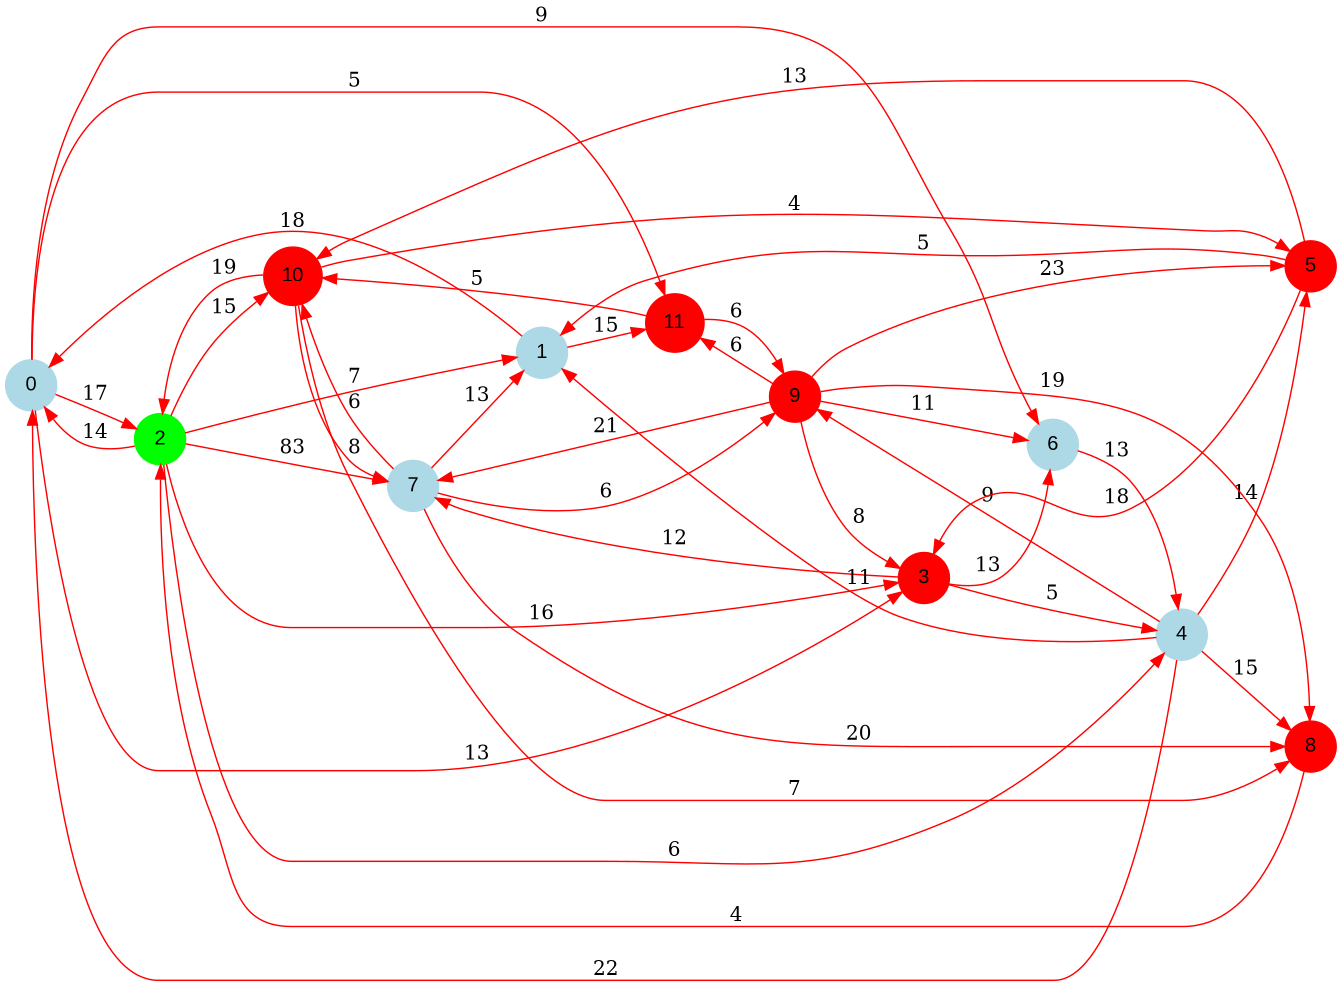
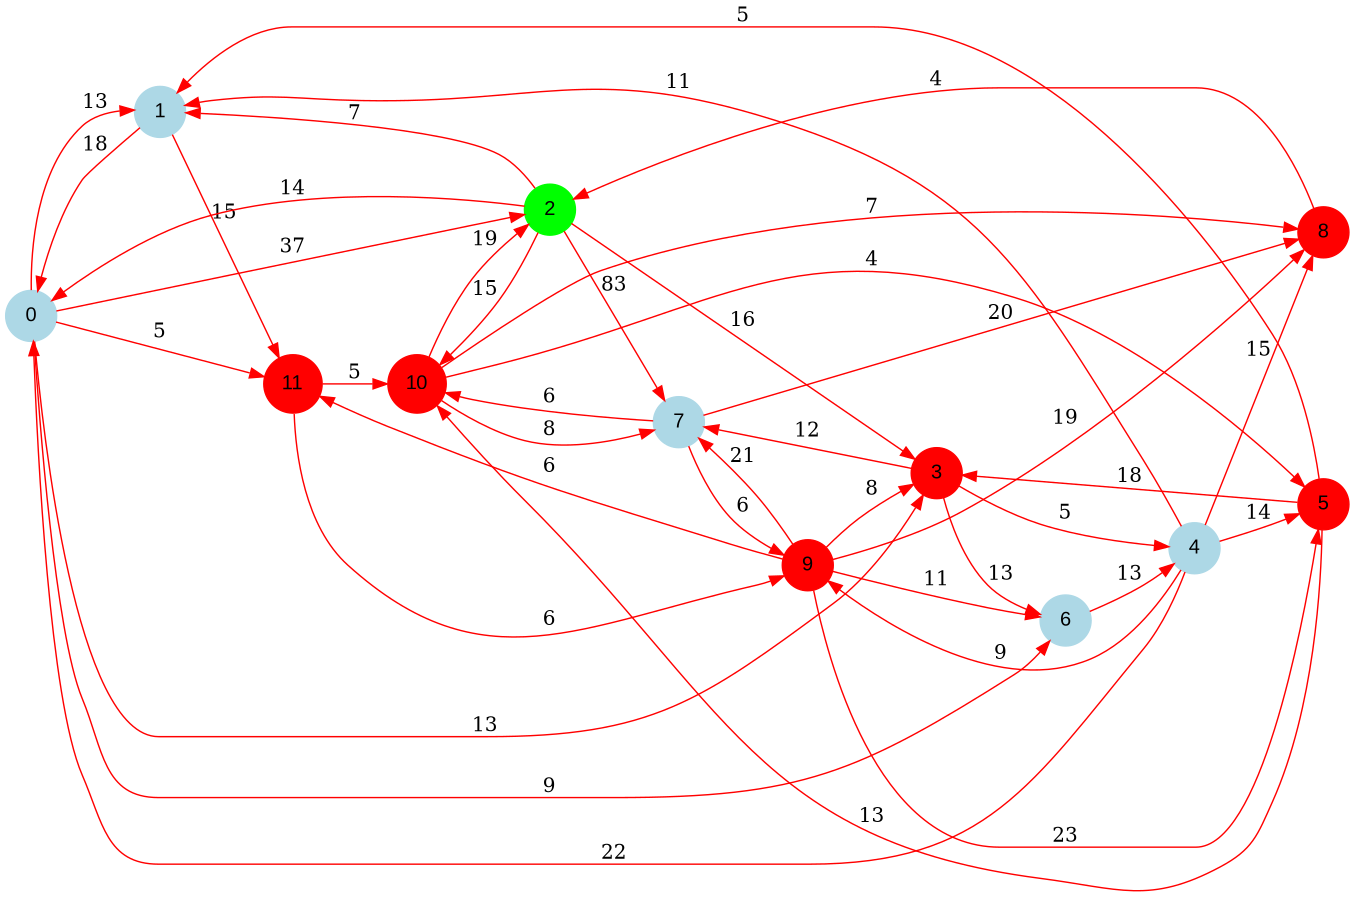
(96, 395) -> (293, 247)
(473, 425) -> (47, 183)
(537, 861) -> none
